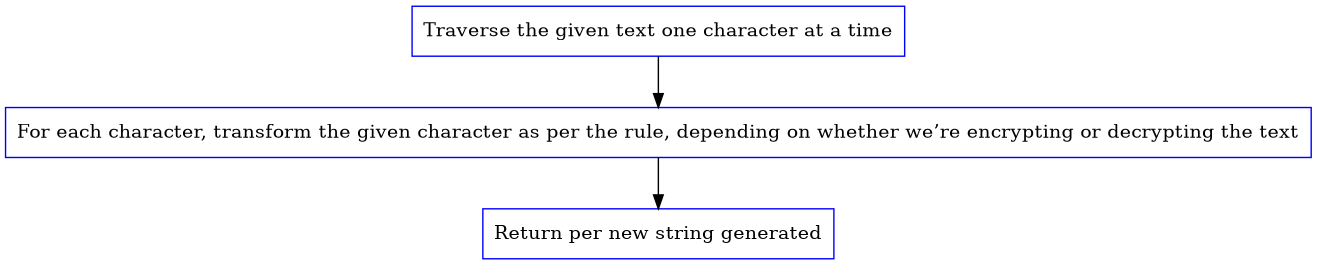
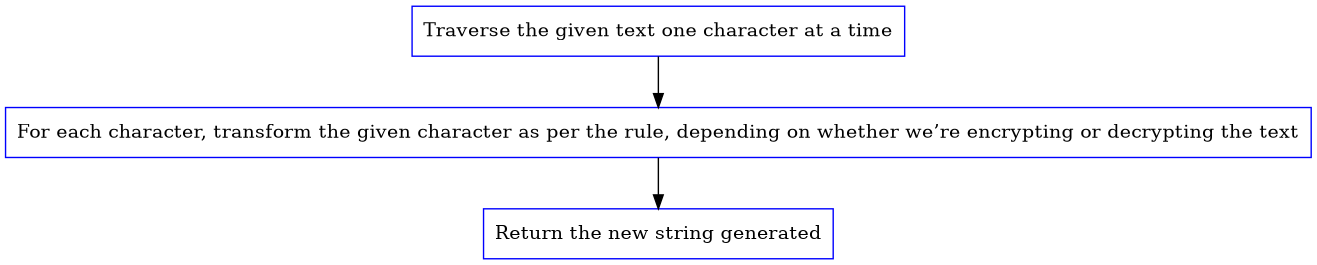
(658, 234) -> (658, 234)
